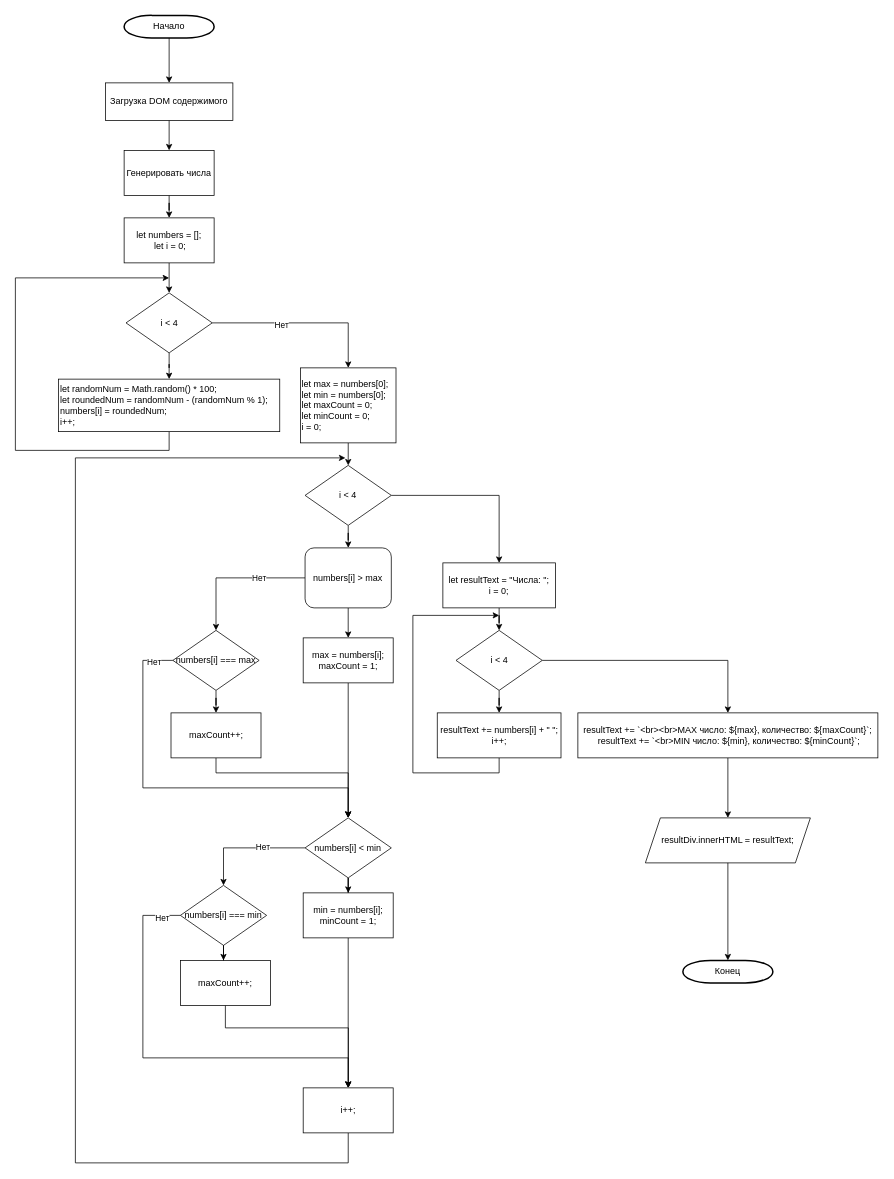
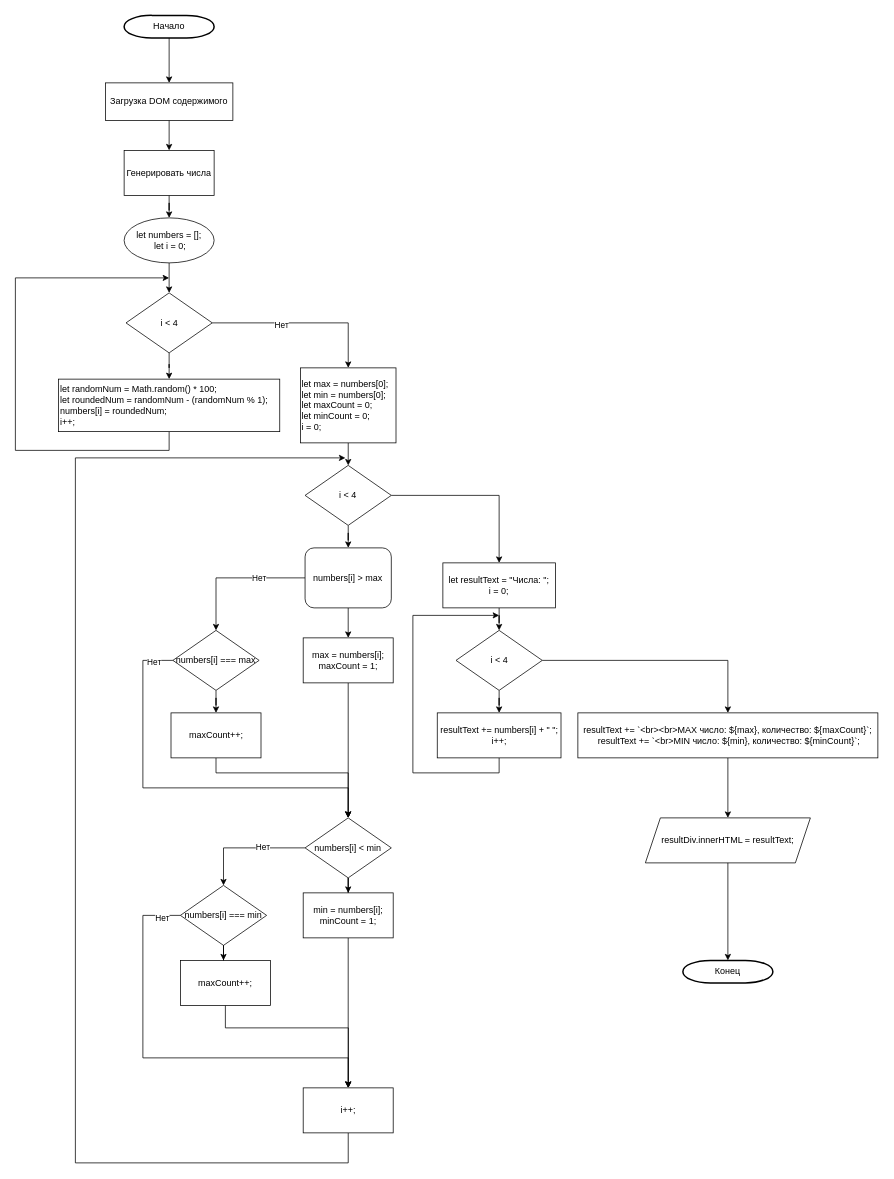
(169, 240) -> (169, 240)
